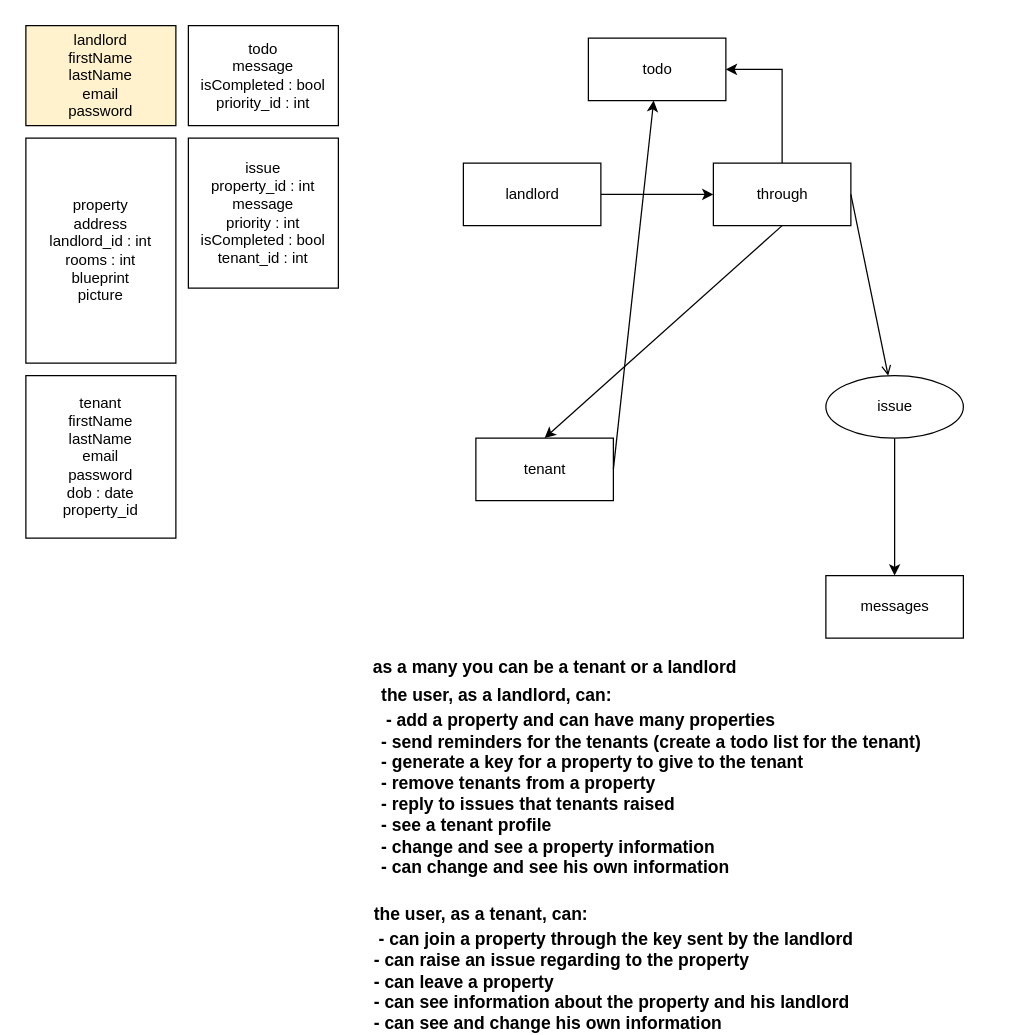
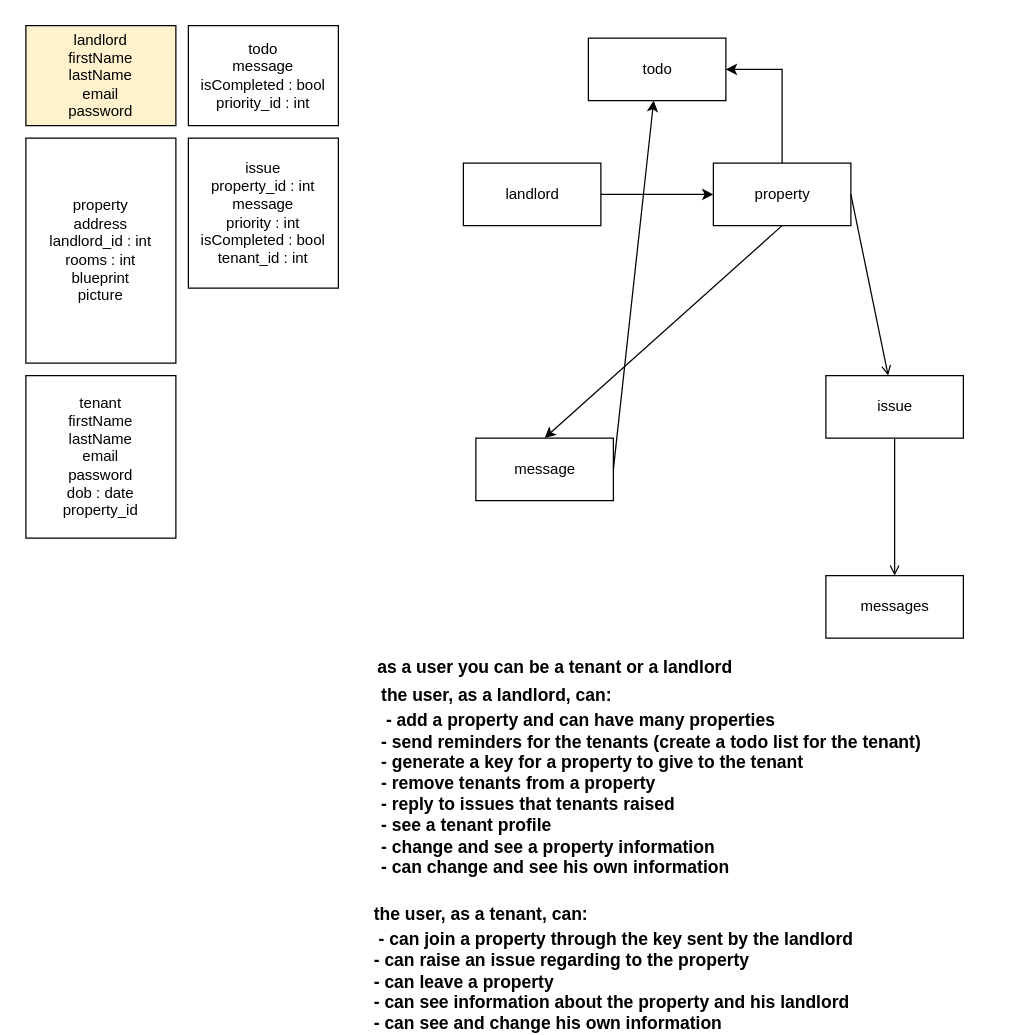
(783, 194) -> (783, 194)
(894, 407) -> (894, 407)
(545, 469) -> (545, 469)
(894, 566) -> (894, 568)
(555, 663) -> (555, 663)
